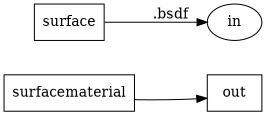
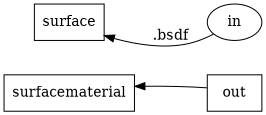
(151, 22) -> (164, 46)
(166, 100) -> (176, 86)
